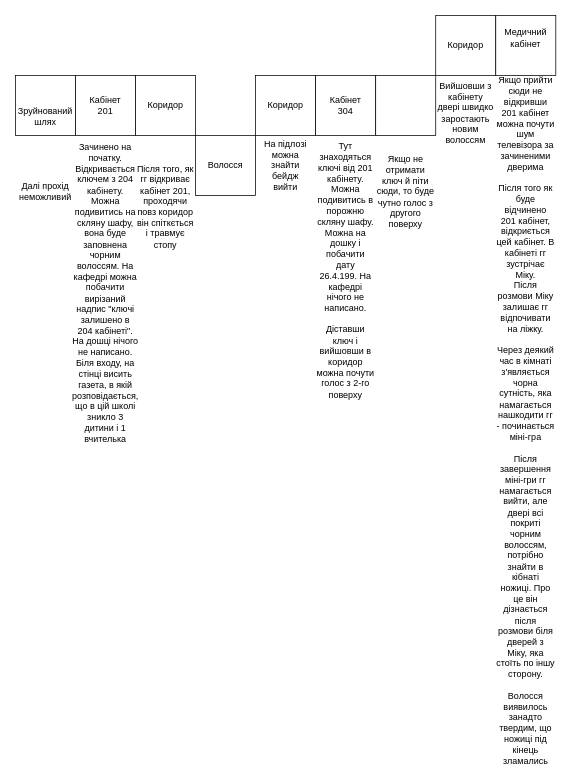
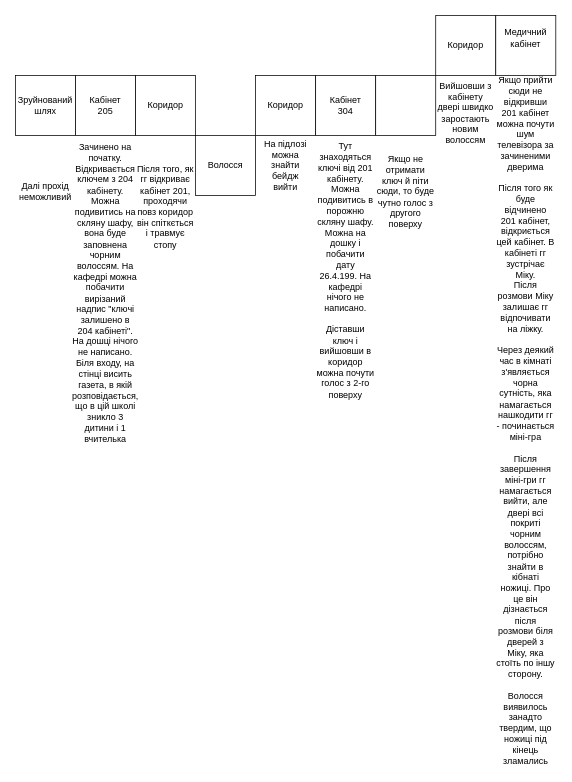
(105, 105) -> (105, 105)
(45, 117) -> (45, 105)
